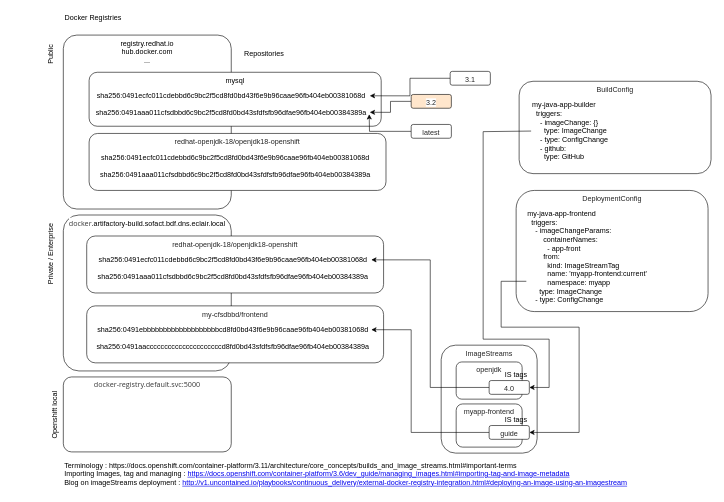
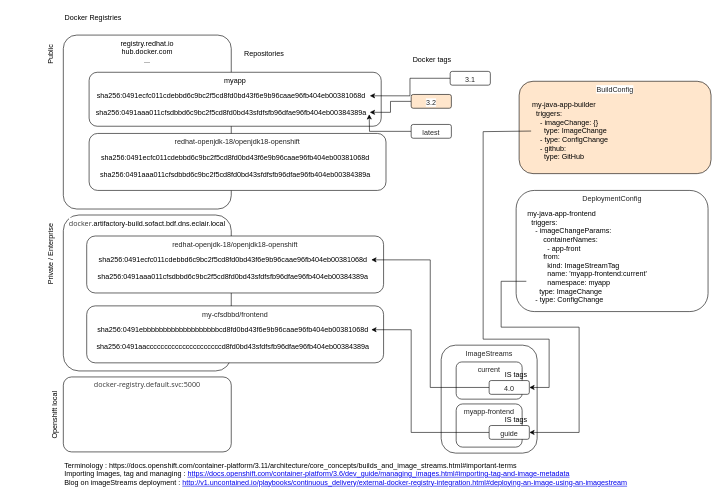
none -> (432, 60)
(235, 81) -> (235, 81)
(615, 128) -> (615, 128)
(489, 371) -> (489, 371)
